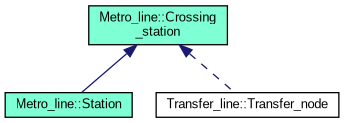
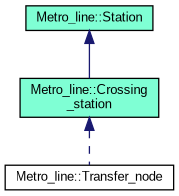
(104, 73) -> (89, 61)
(248, 105) -> (89, 178)
